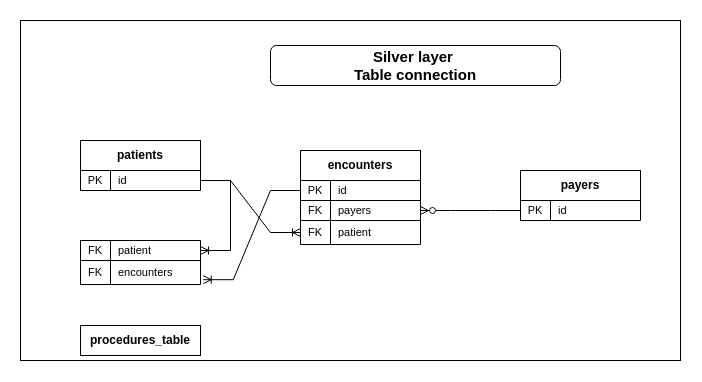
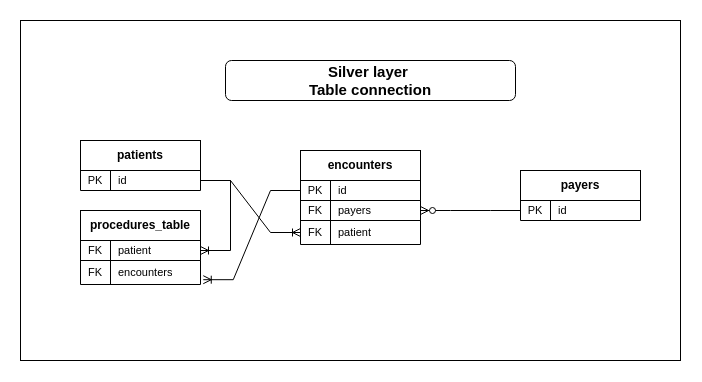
(416, 66) -> (371, 81)
(141, 341) -> (141, 226)
